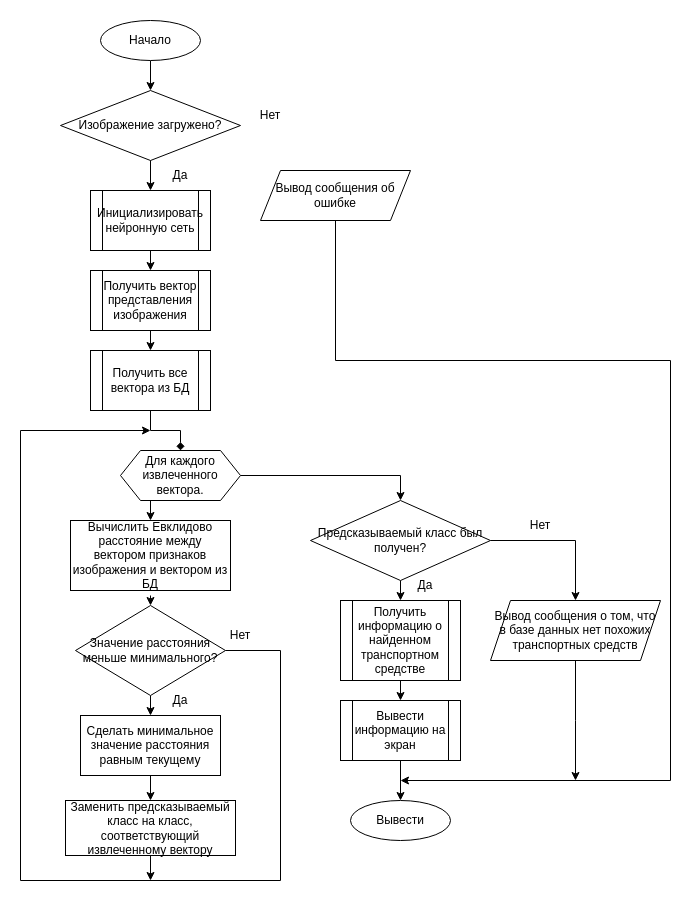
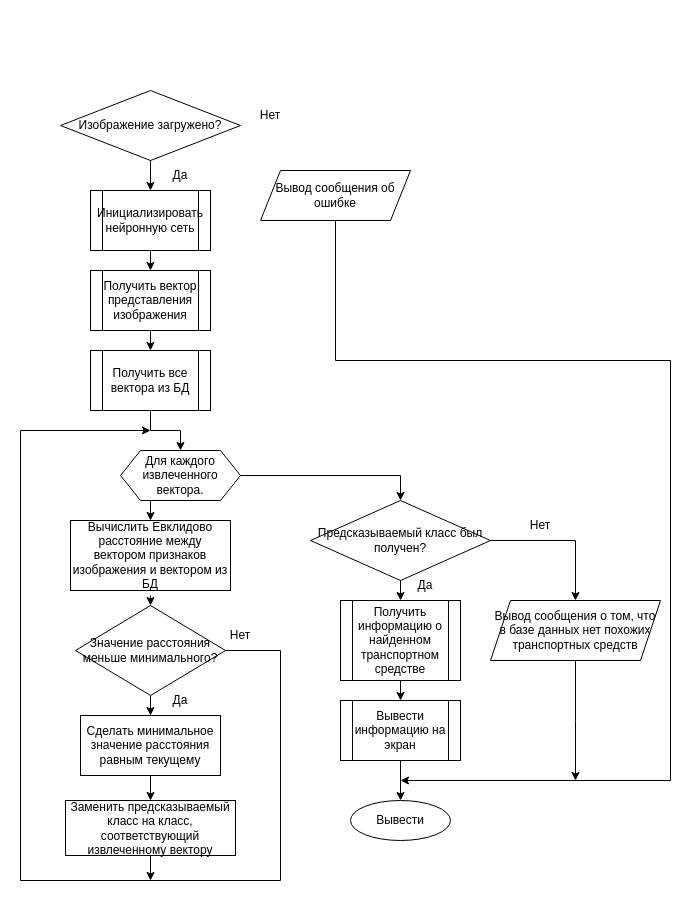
(151, 41) -> none
(151, 72) -> none
(181, 442) -> (181, 442)
